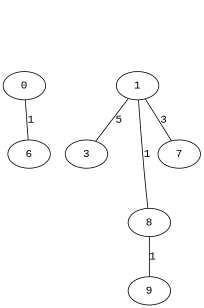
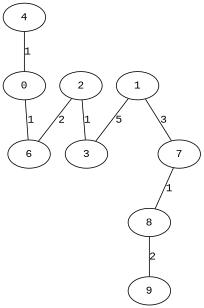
none -> (24, 17)
none -> (81, 86)
(143, 154) -> (164, 188)
(153, 257) -> (153, 257)
